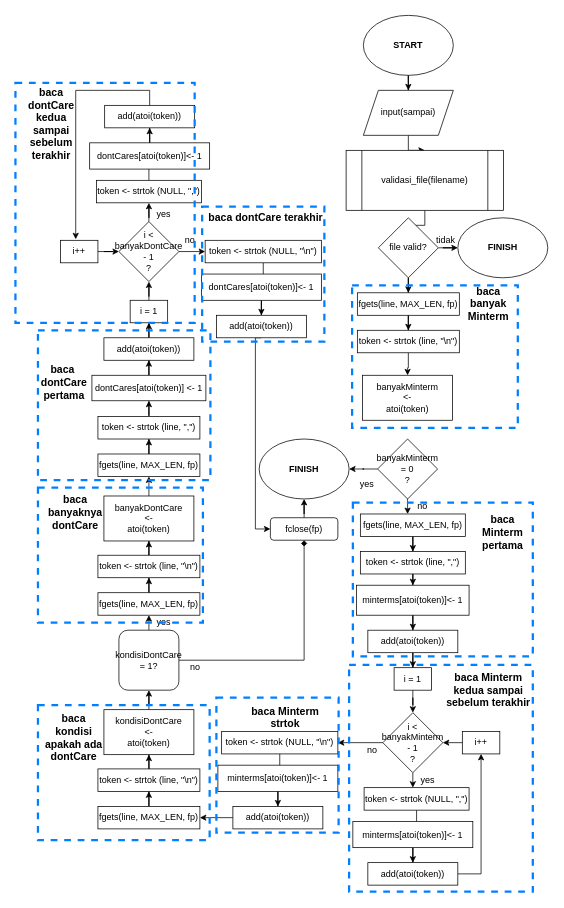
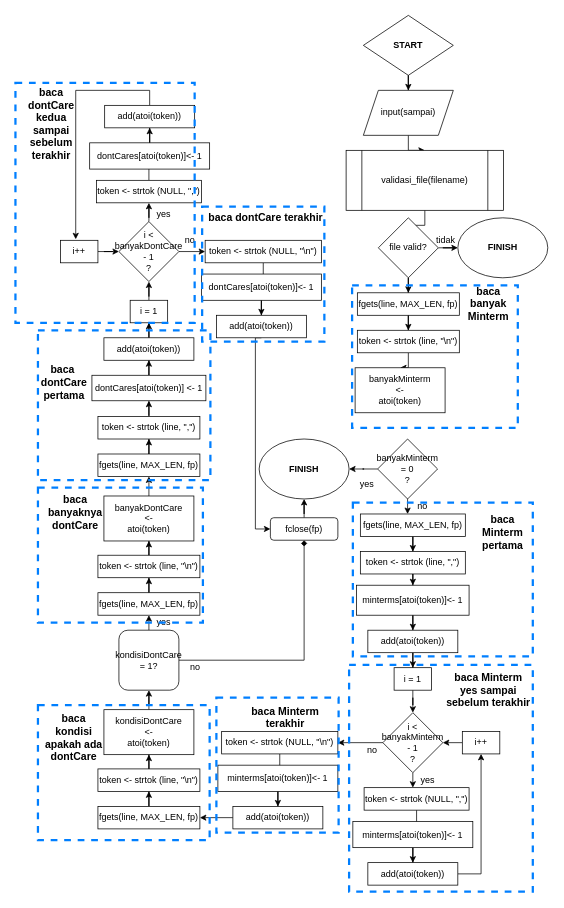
(408, 45) -> (408, 45)
(408, 398) -> (400, 390)
(489, 690) -> (489, 690)
(285, 717) -> (285, 717)
